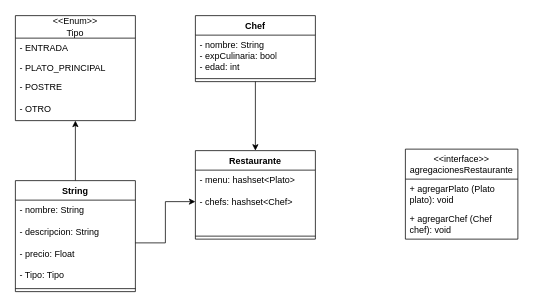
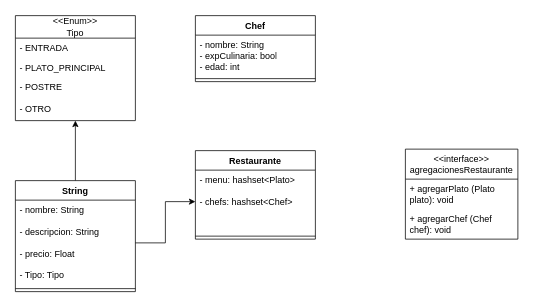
(255, 114) -> none
